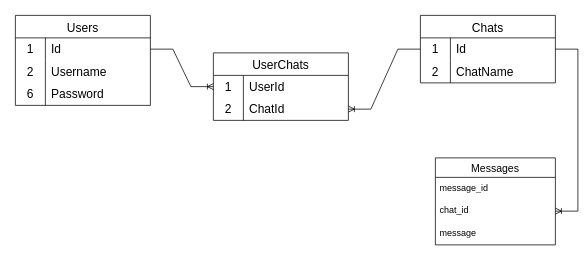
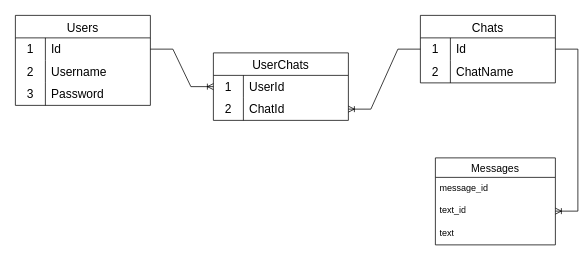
(30, 94) -> (30, 94)
(456, 211) -> (456, 211)
(458, 233) -> (450, 233)
